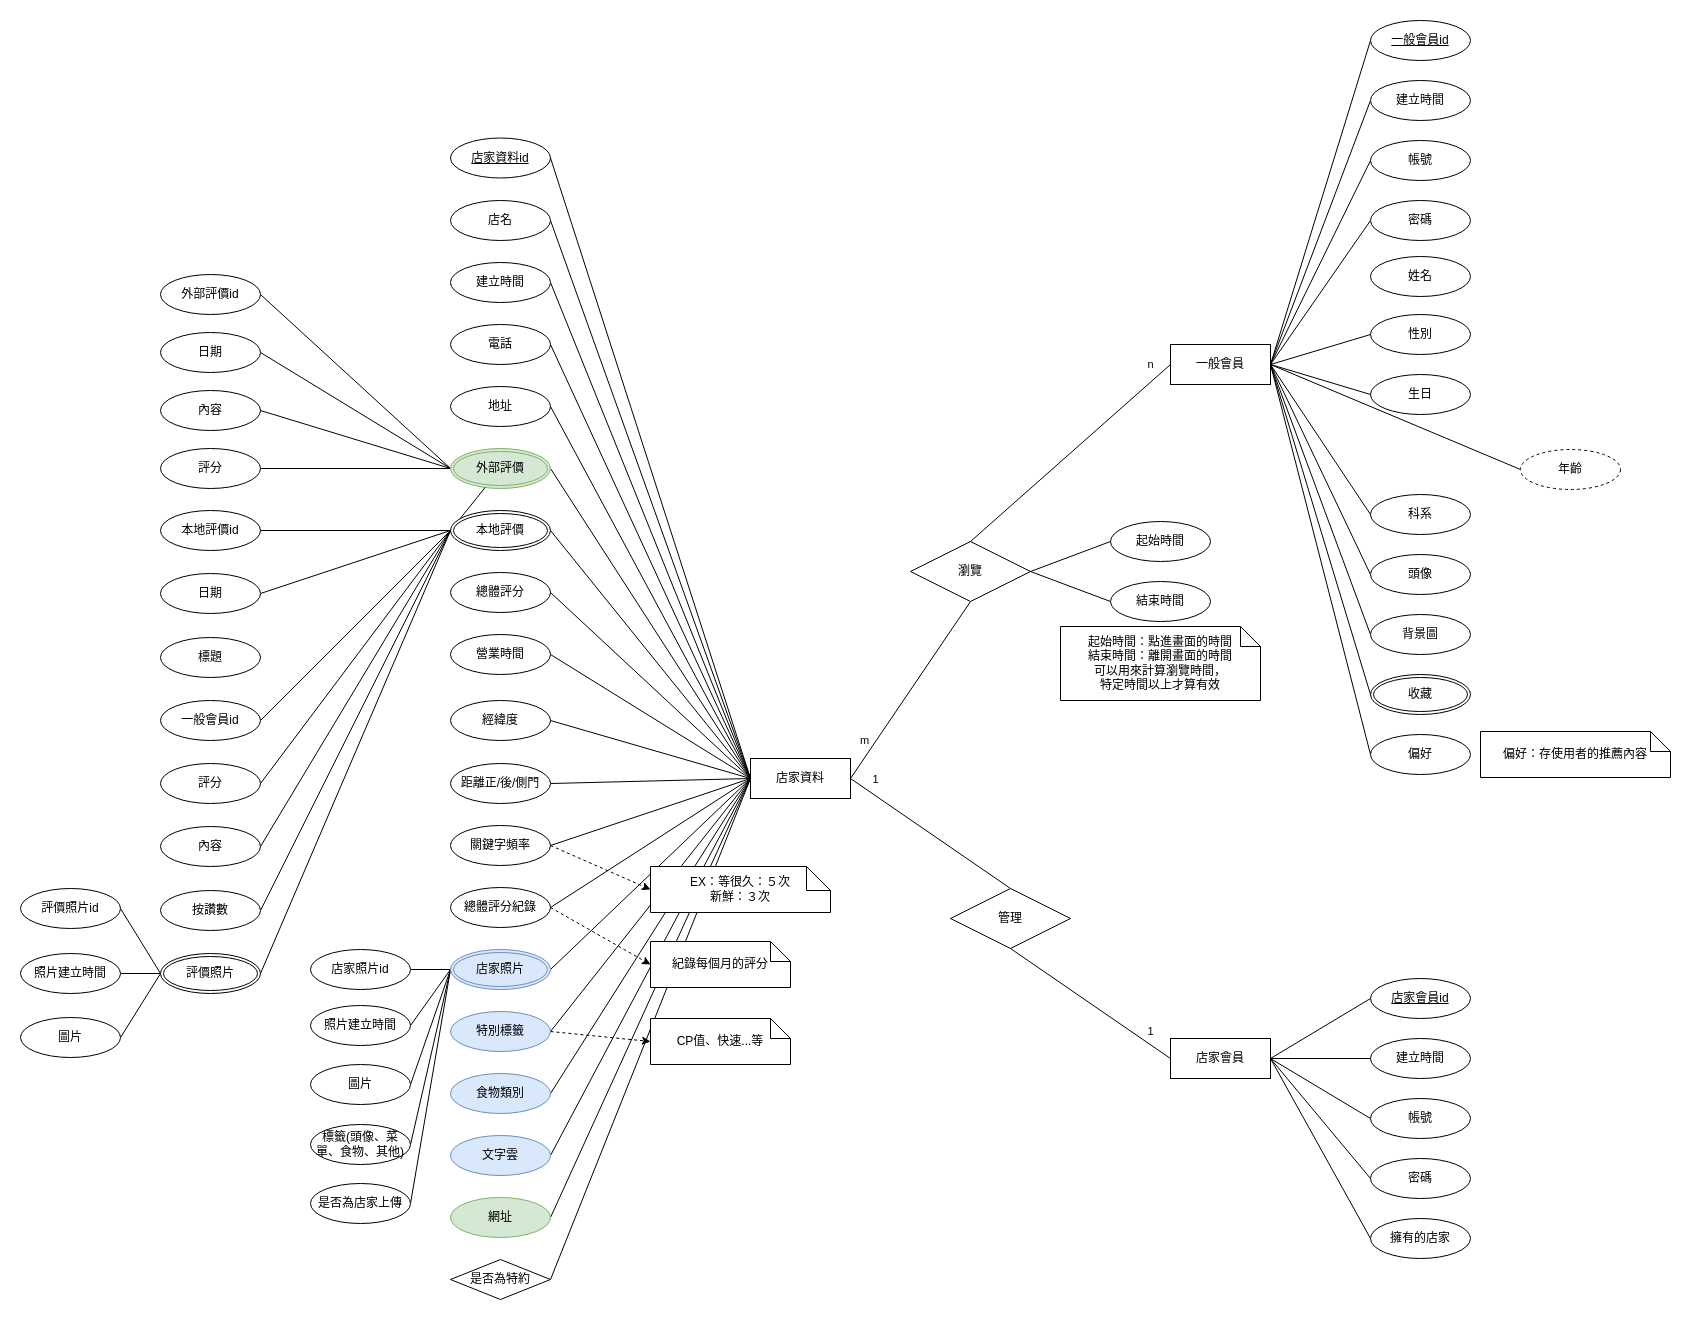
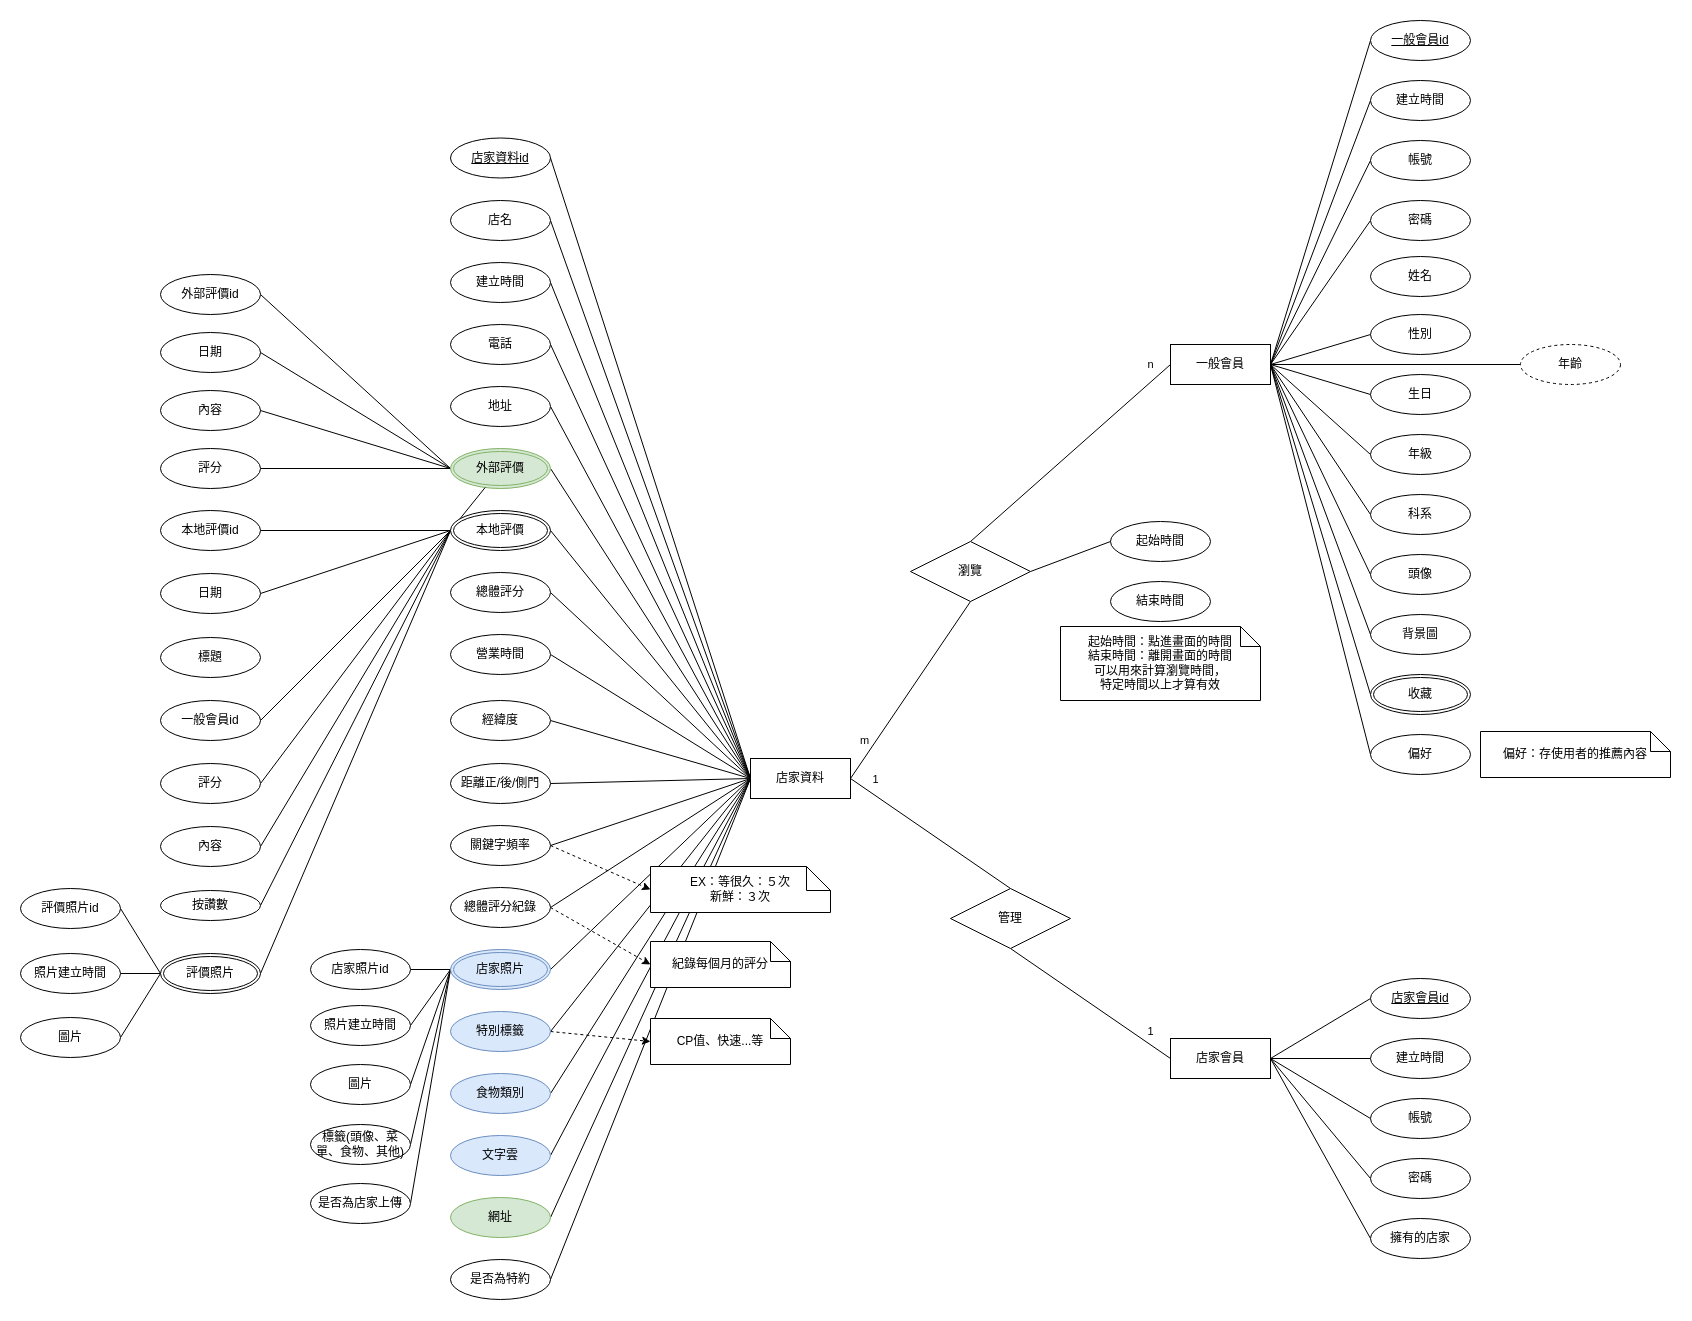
none -> (1323, 412)
none -> (1421, 455)
(1571, 470) -> (1571, 365)
(1071, 587) -> none
(211, 911) -> (211, 906)
(501, 1280) -> (501, 1280)
